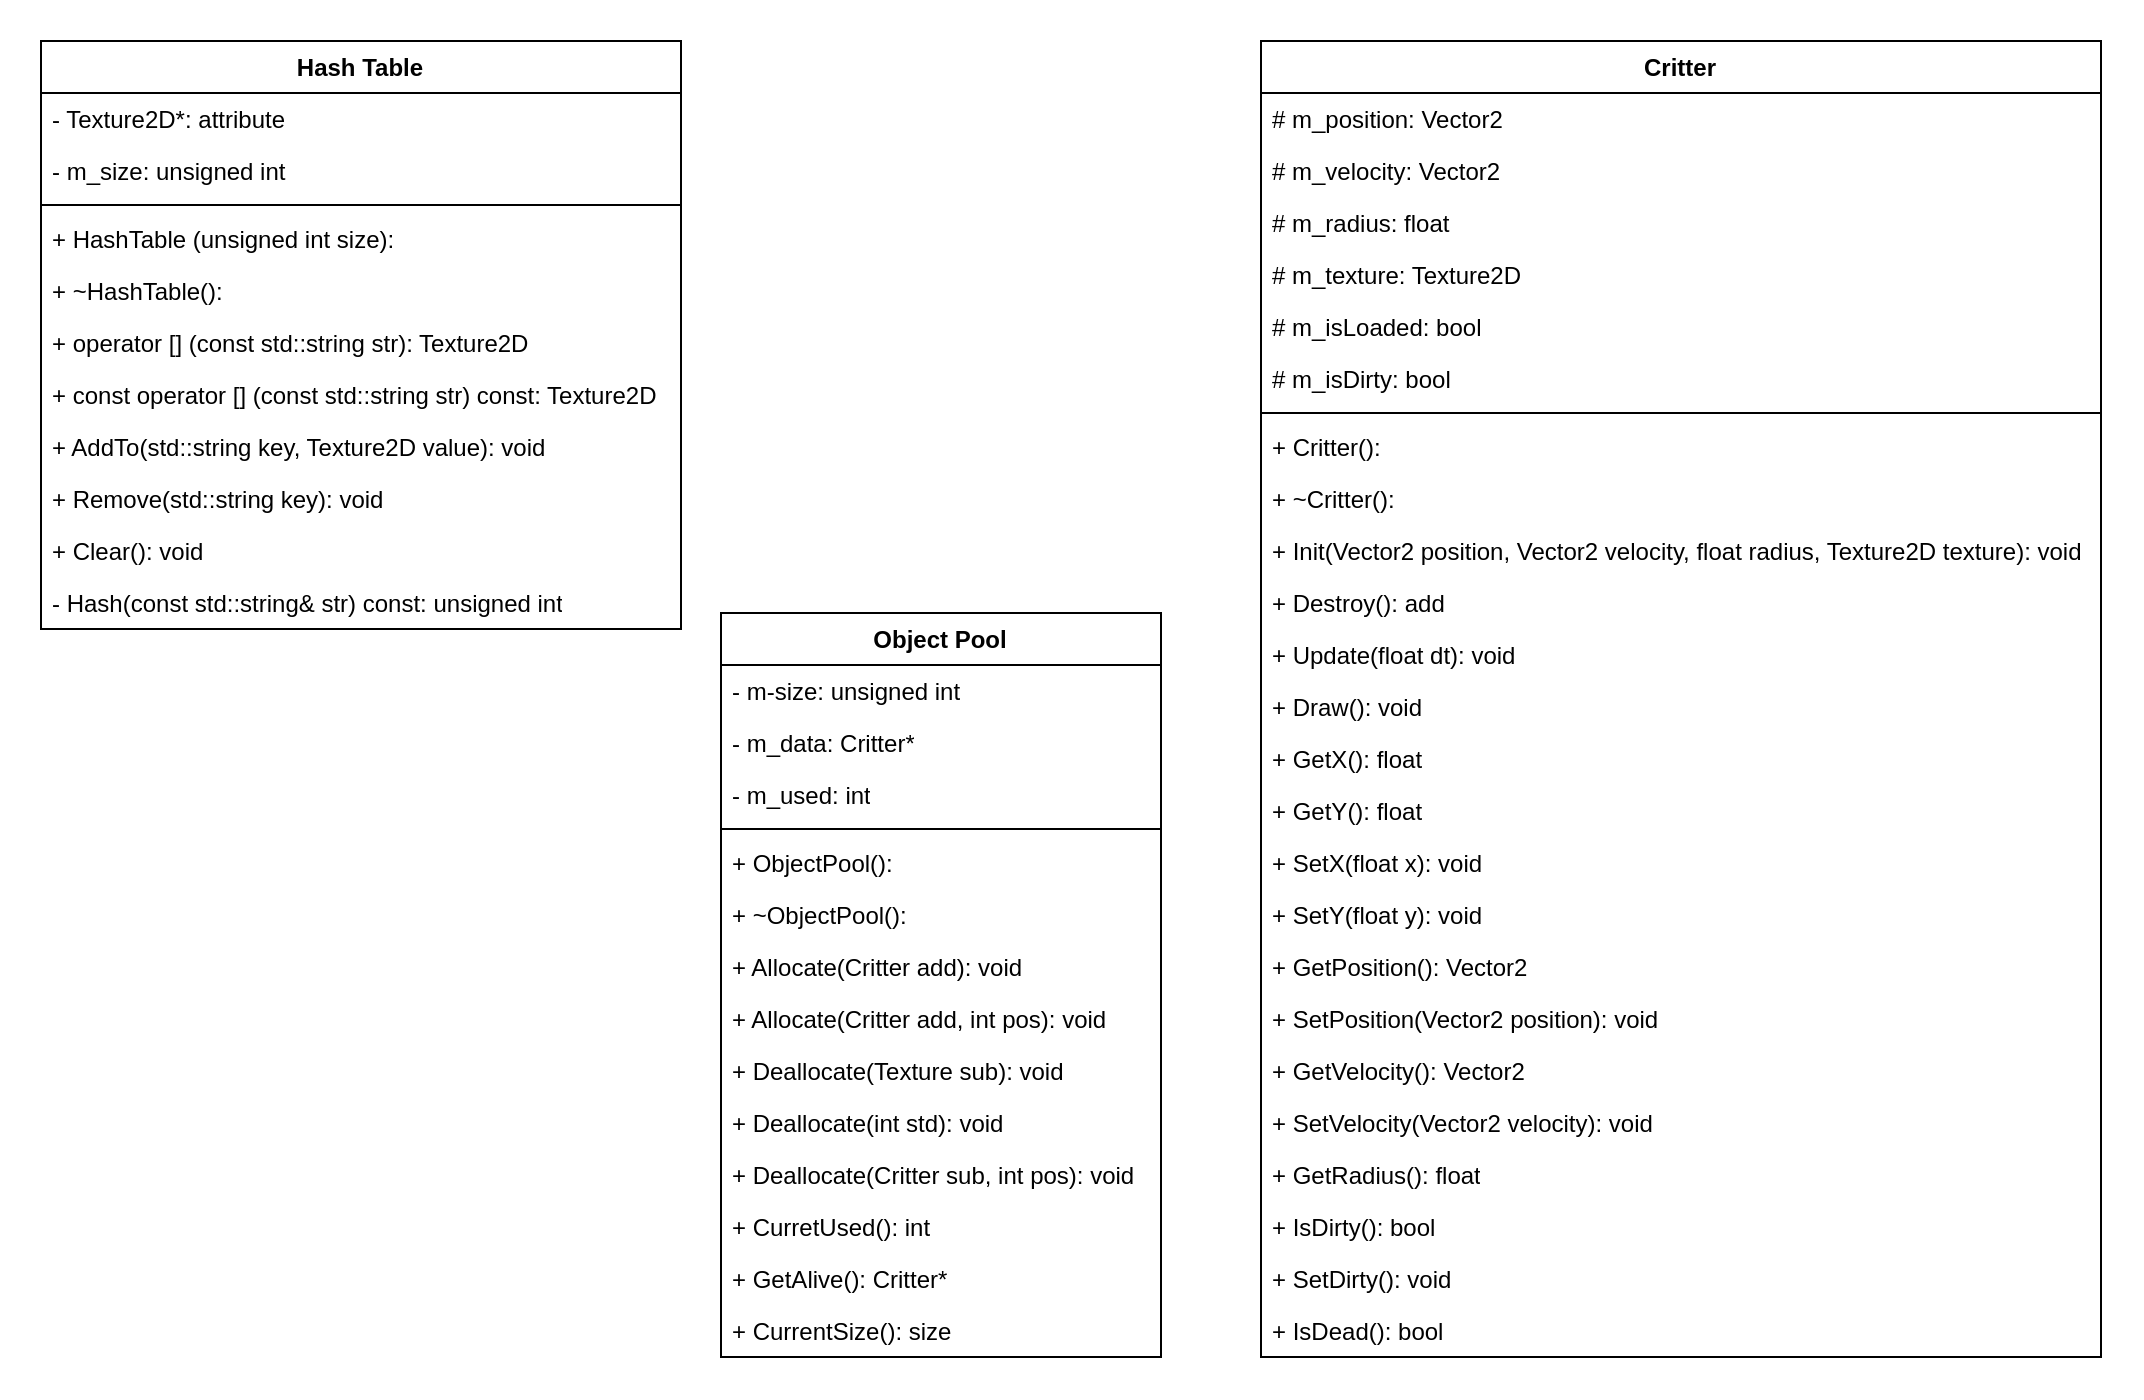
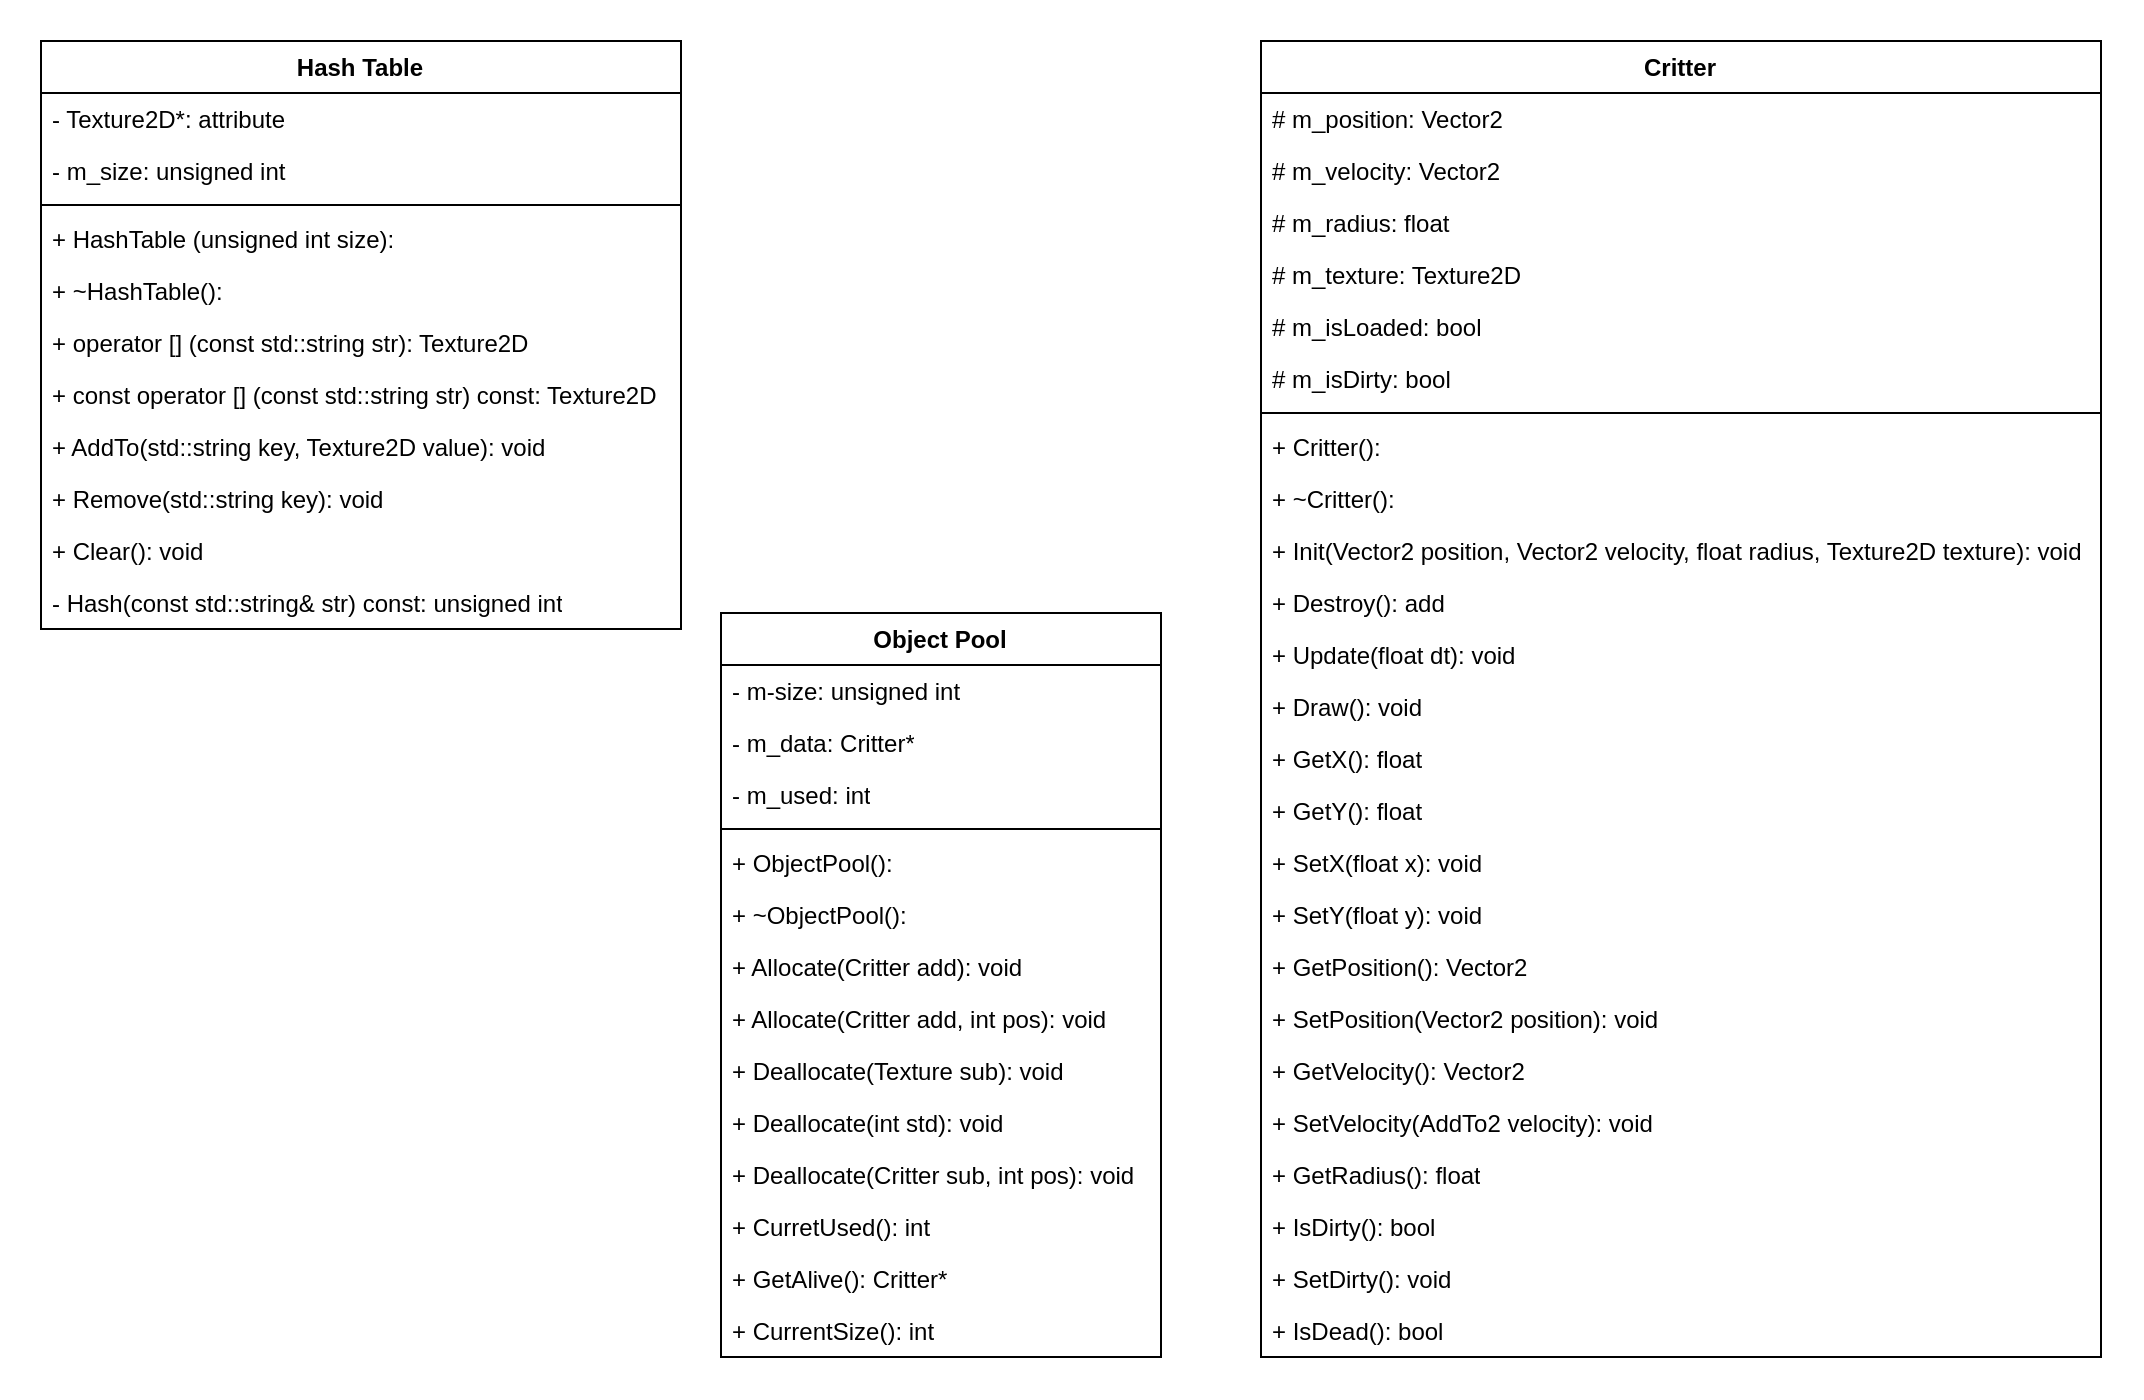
(1494, 1125) -> (1487, 1125)
(859, 1333) -> (852, 1333)
